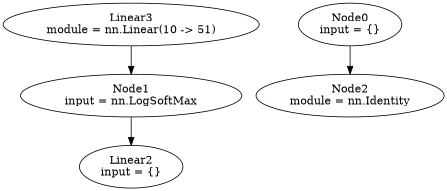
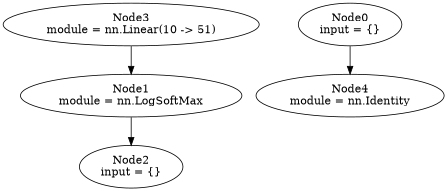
(131, 24) -> (131, 24)
(131, 96) -> (131, 96)
(350, 96) -> (350, 96)
(131, 167) -> (131, 167)
